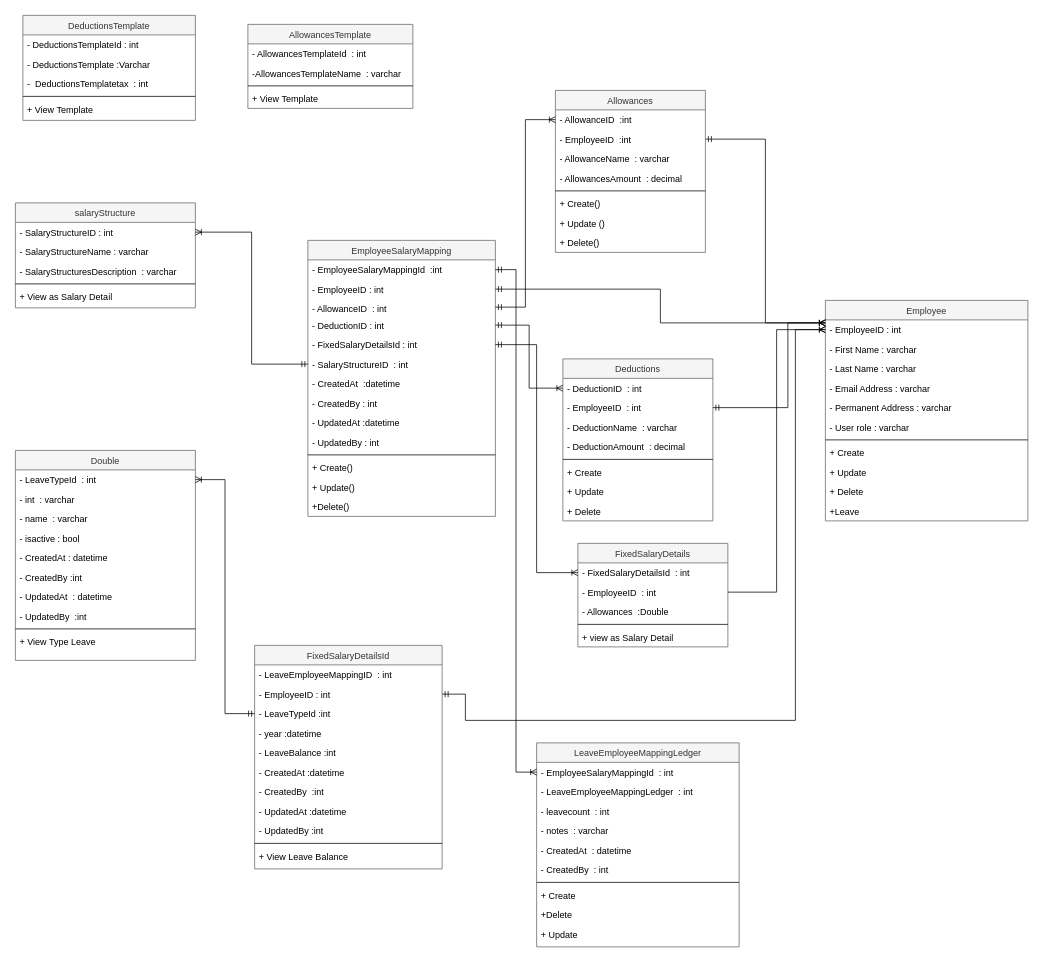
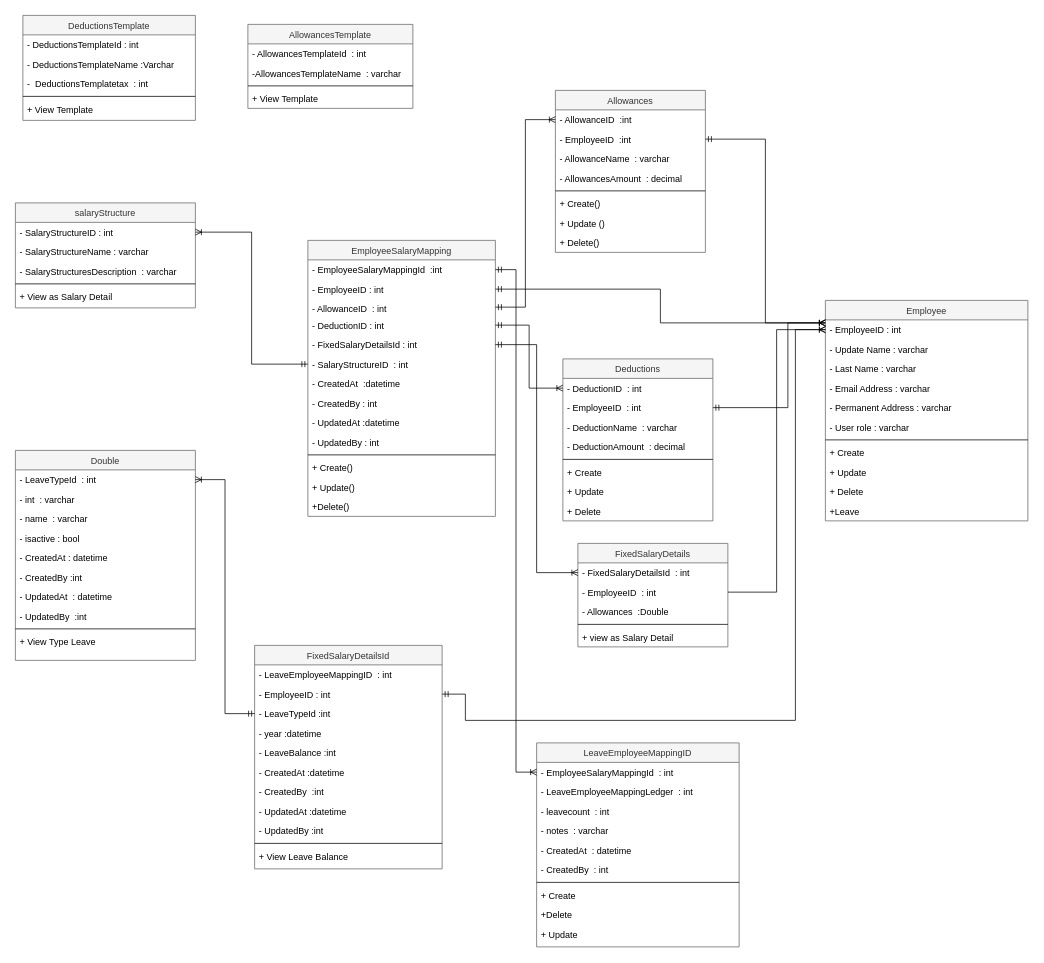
(94, 65) -> (104, 65)
(878, 350) -> (882, 350)
(638, 753) -> (638, 753)
